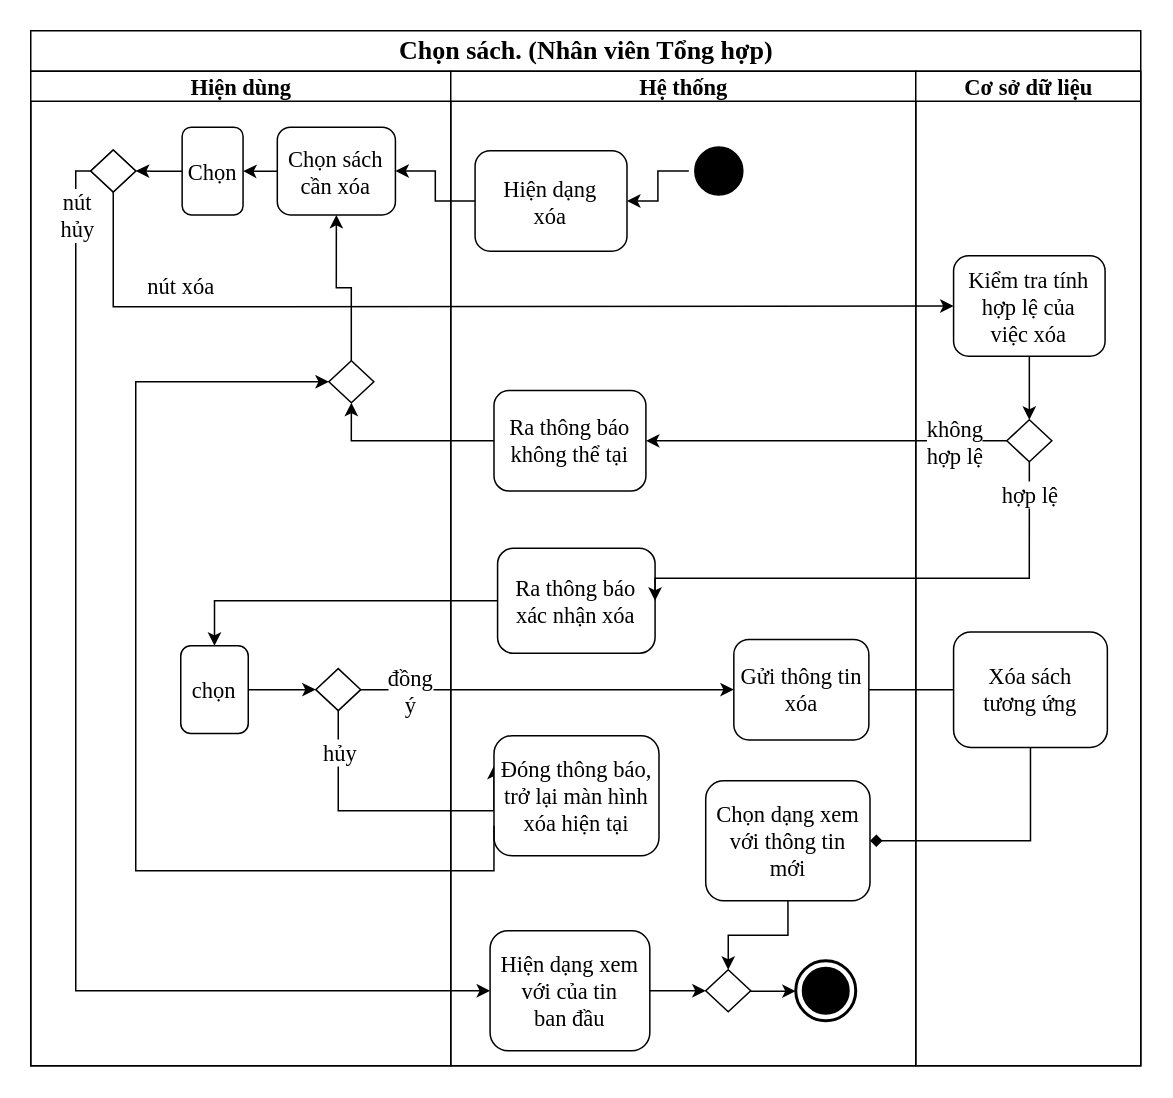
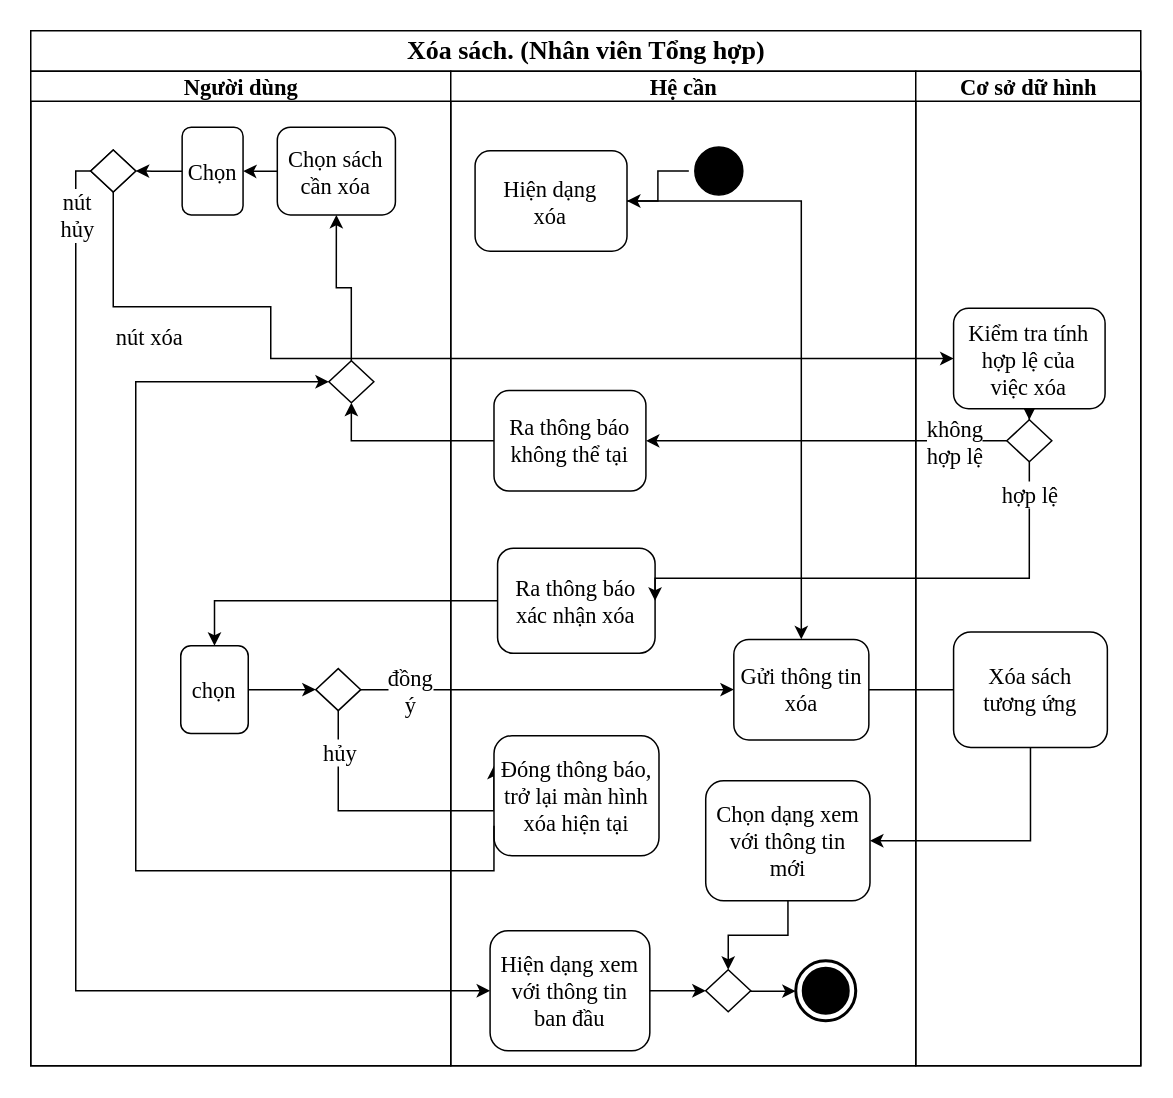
(587, 52) -> (587, 52)
(242, 86) -> (242, 86)
(684, 86) -> (684, 86)
(1029, 86) -> (1029, 86)
(435, 191) -> (801, 344)
(1029, 306) -> (1029, 359)
(883, 841) -> (882, 841)
(570, 991) -> (570, 991)
